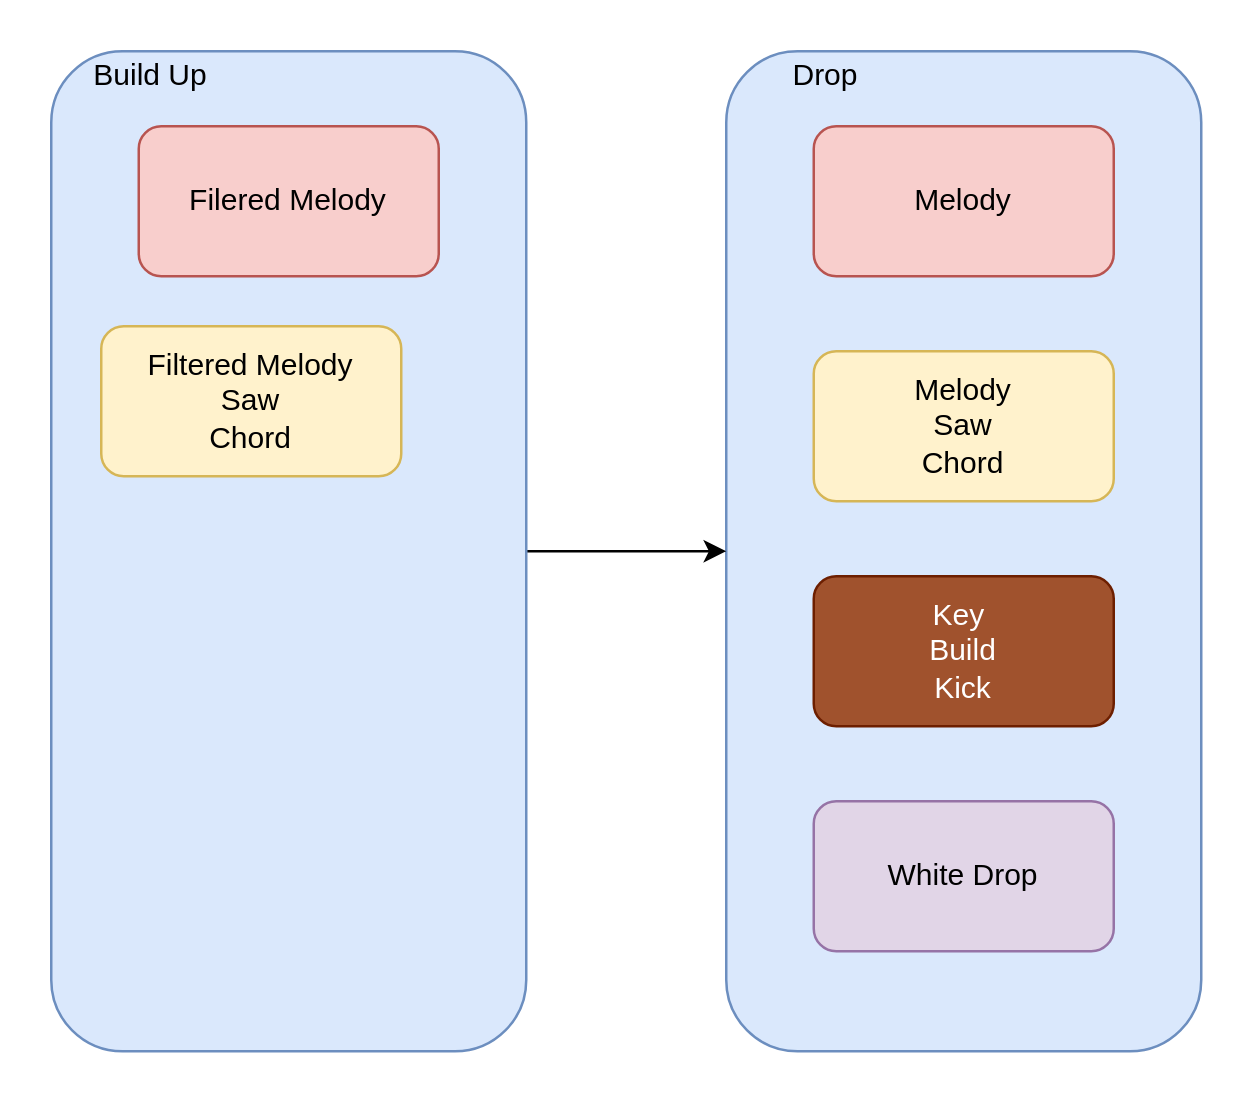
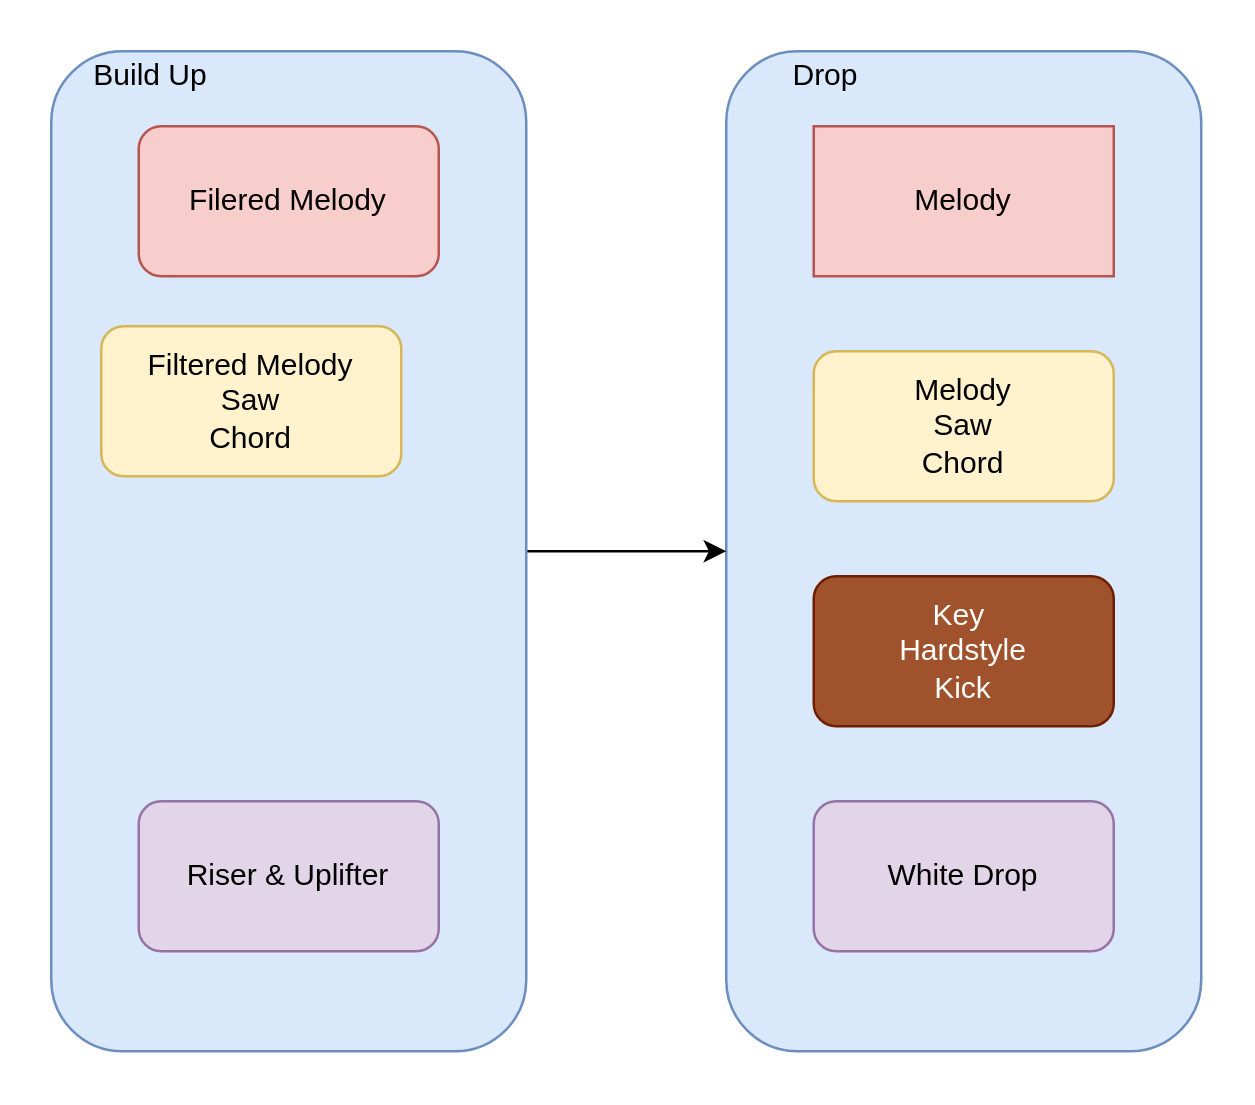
(964, 201) -> (964, 201)
(964, 651) -> (964, 651)
none -> (289, 876)
